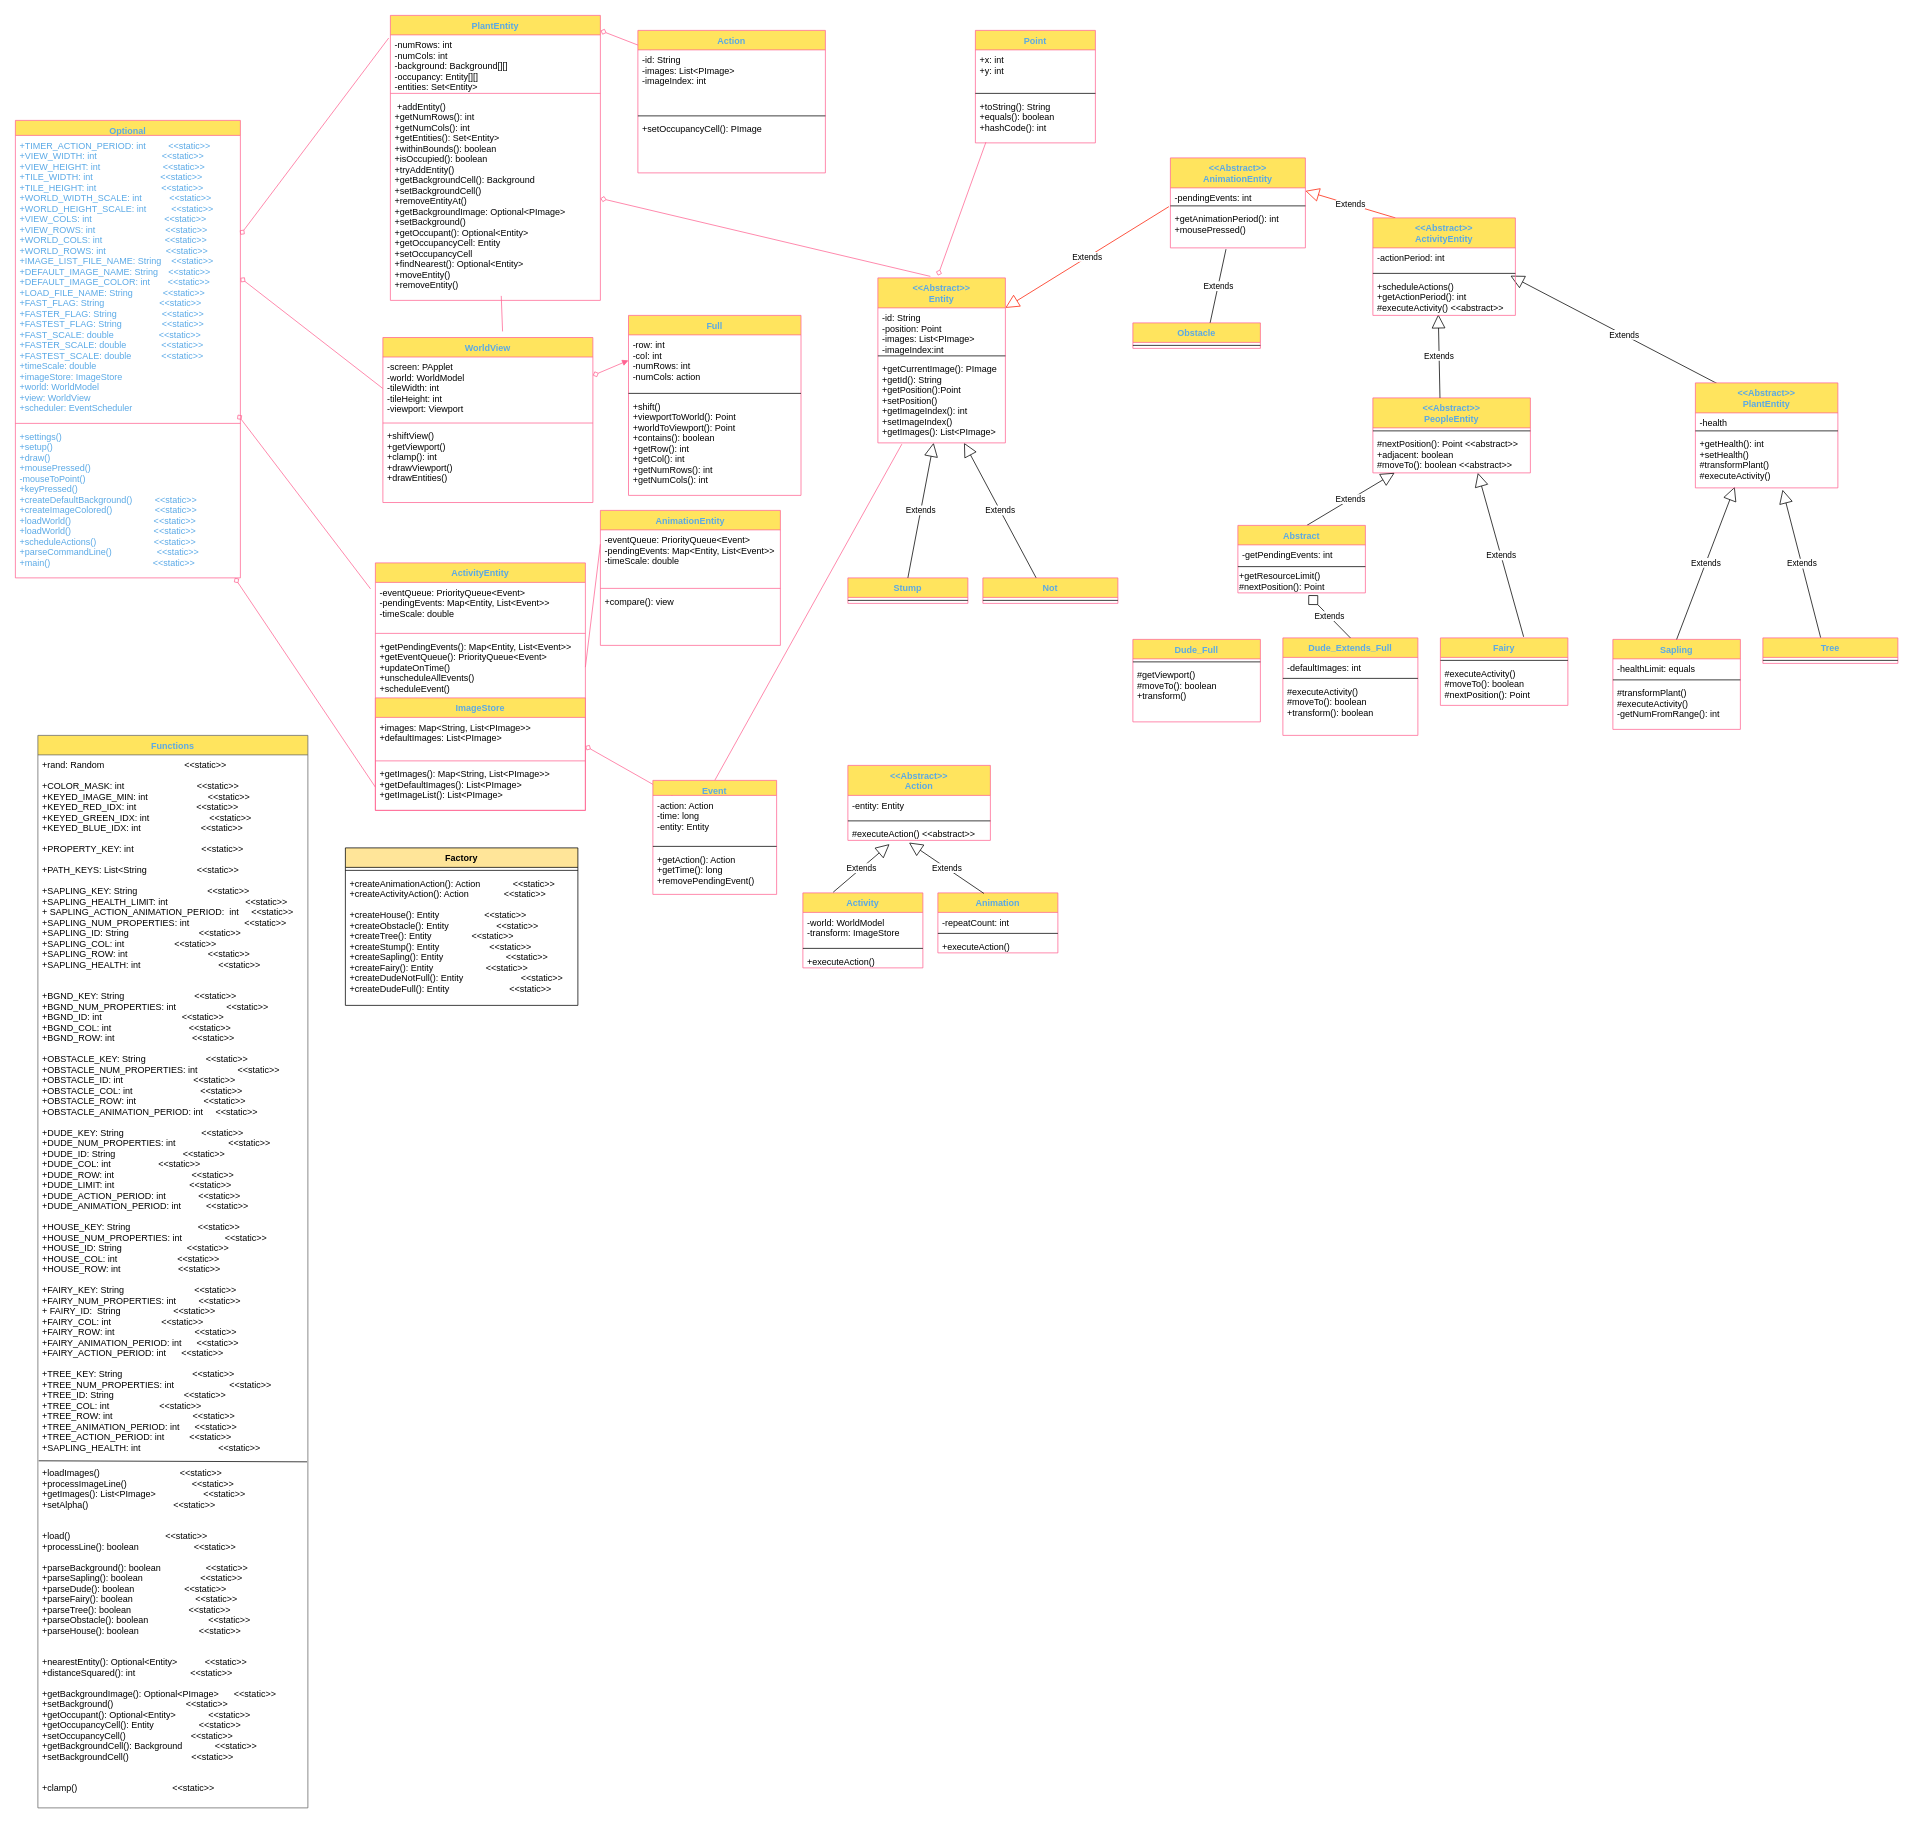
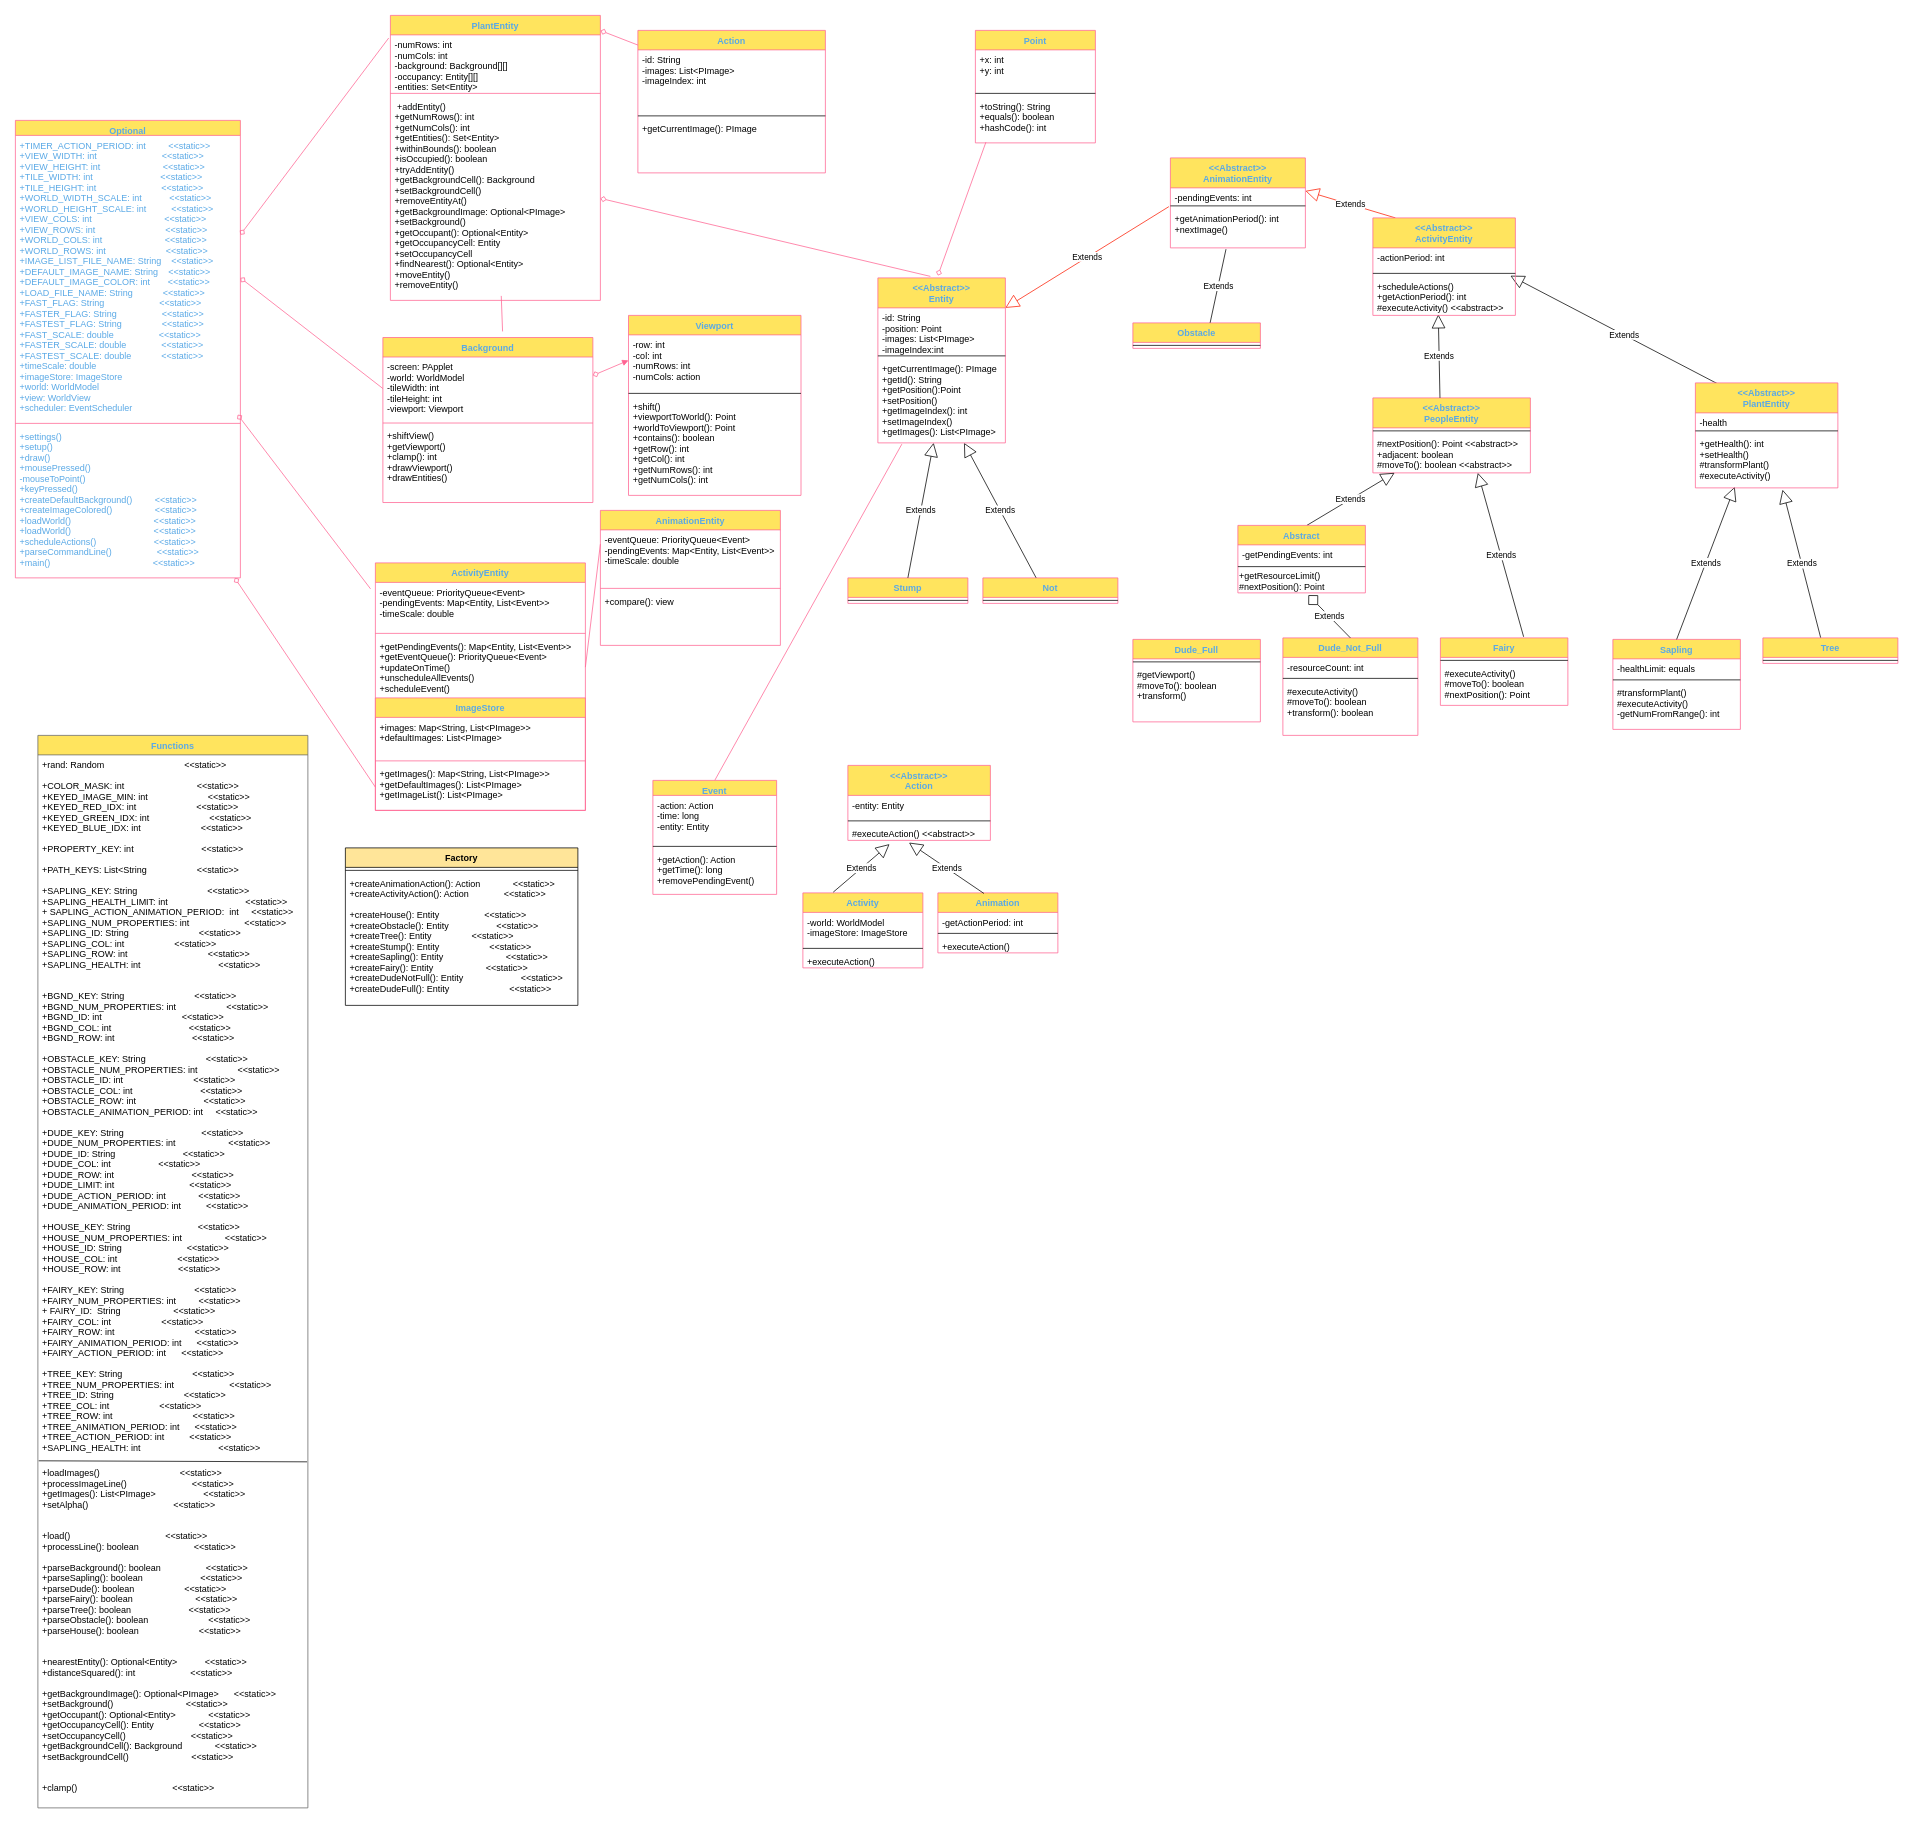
(705, 129) -> (705, 129)
(1233, 219) -> (1233, 219)
(714, 326) -> (714, 326)
(488, 348) -> (488, 348)
(1350, 648) -> (1350, 648)
(1330, 668) -> (1331, 668)
(622, 767) -> none
(847, 923) -> (847, 923)
(981, 923) -> (989, 923)
